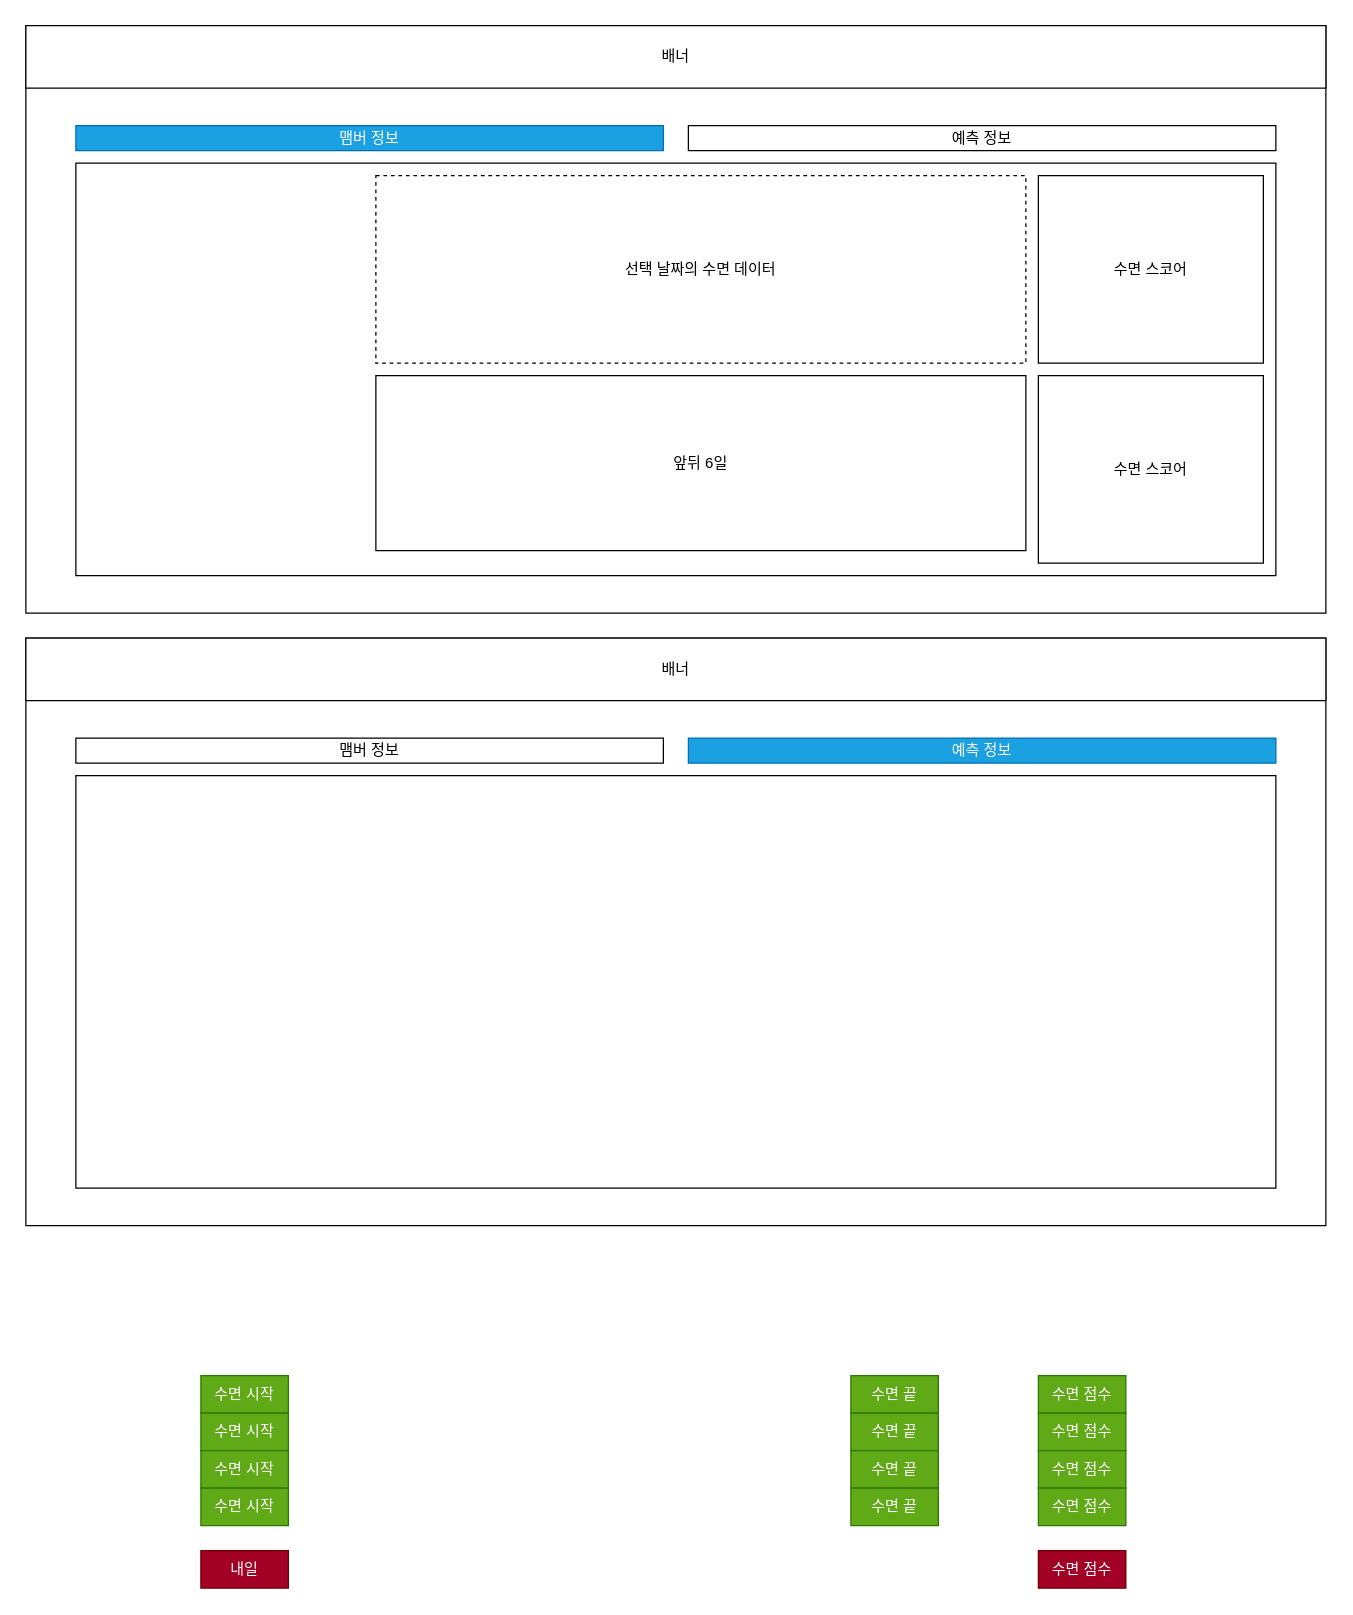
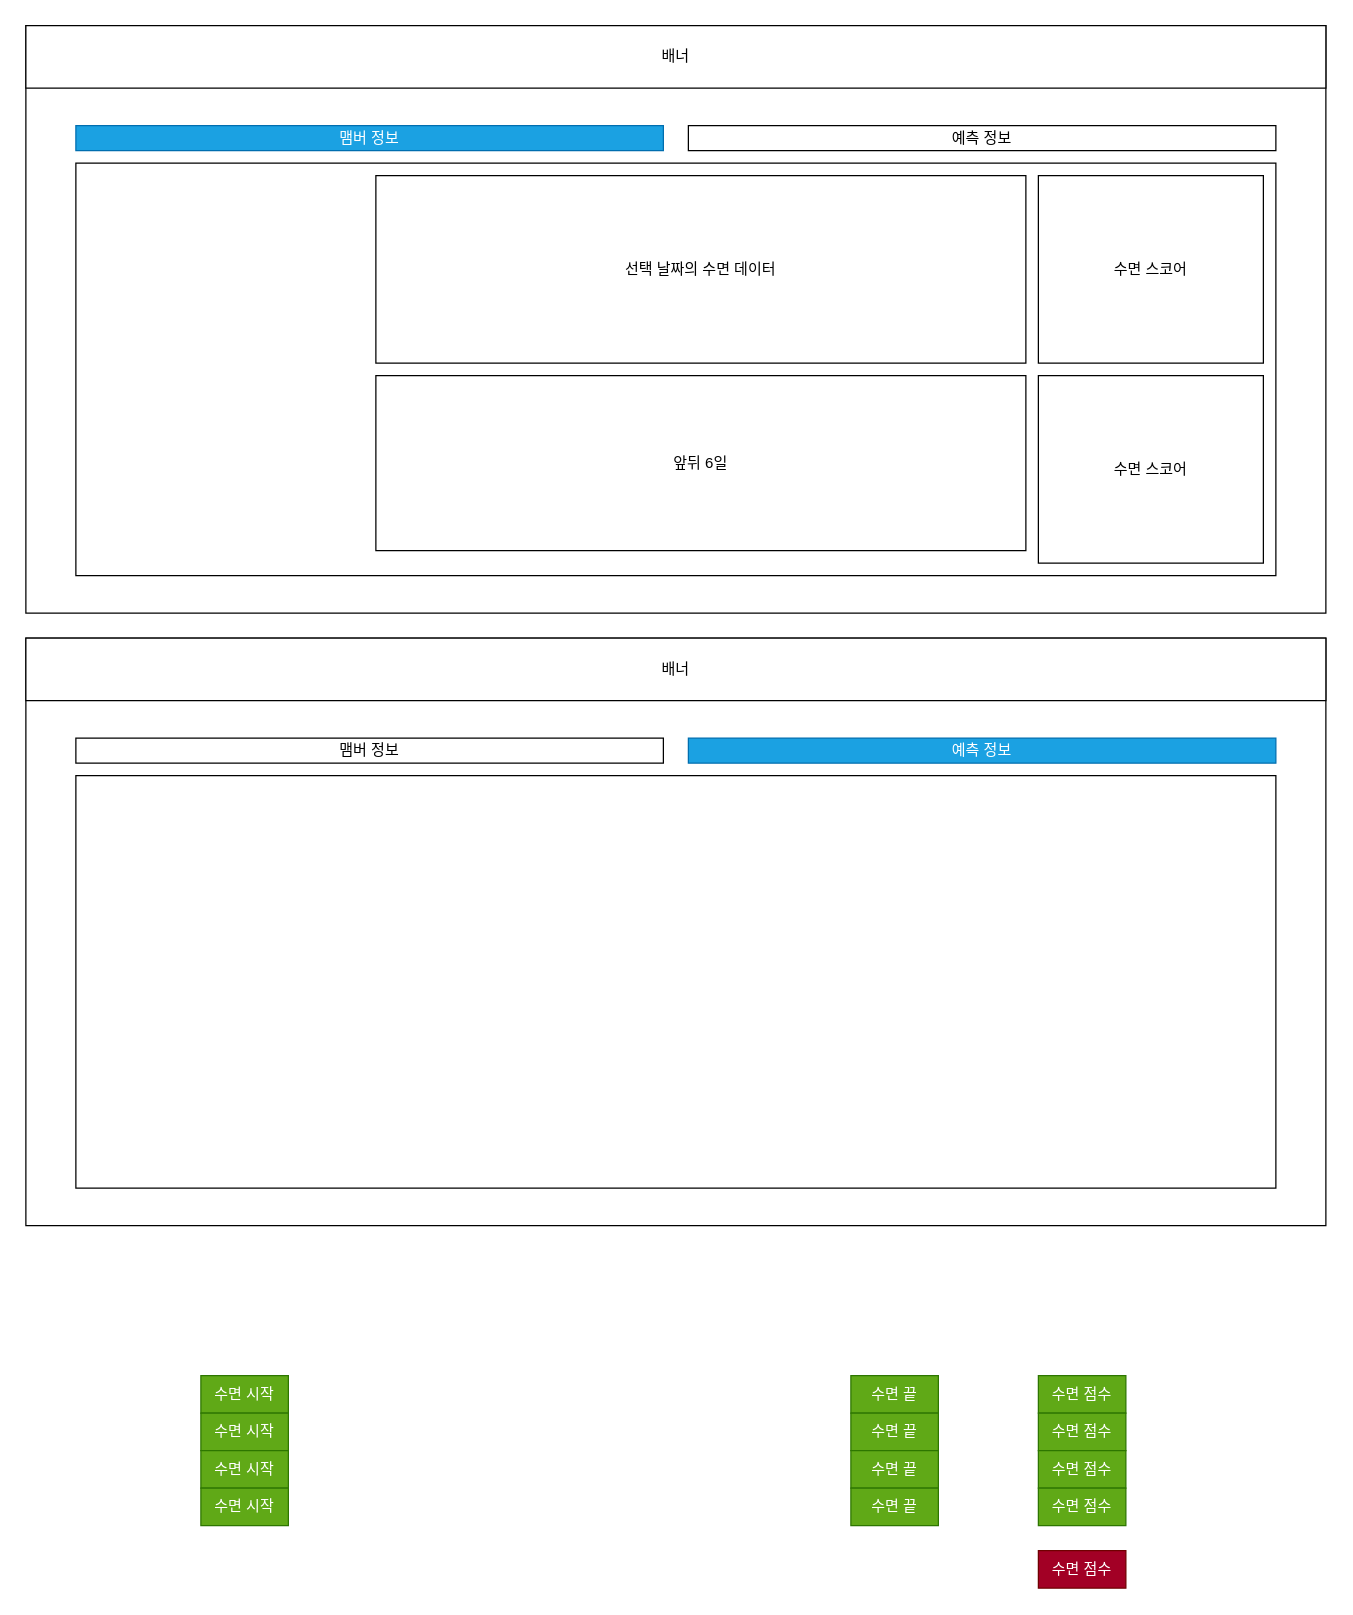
(701, 269) -> (701, 269)
(244, 1569) -> none
